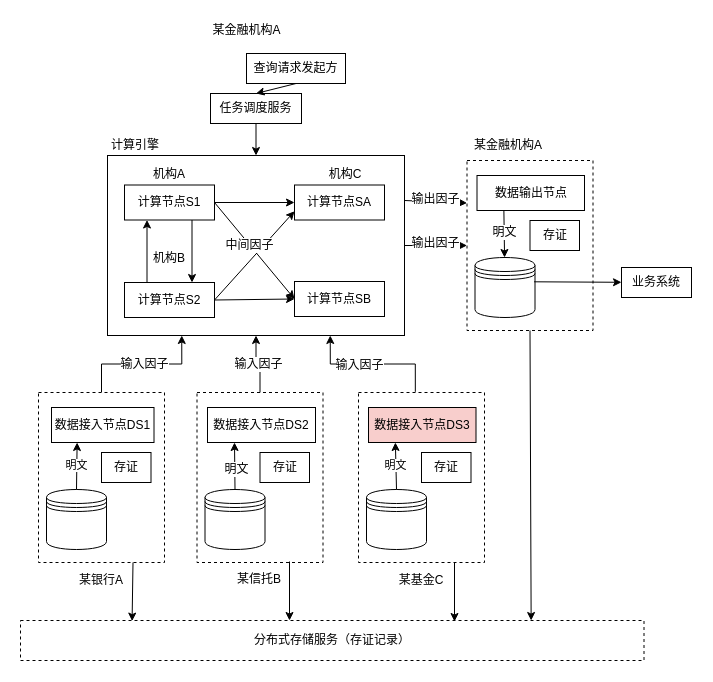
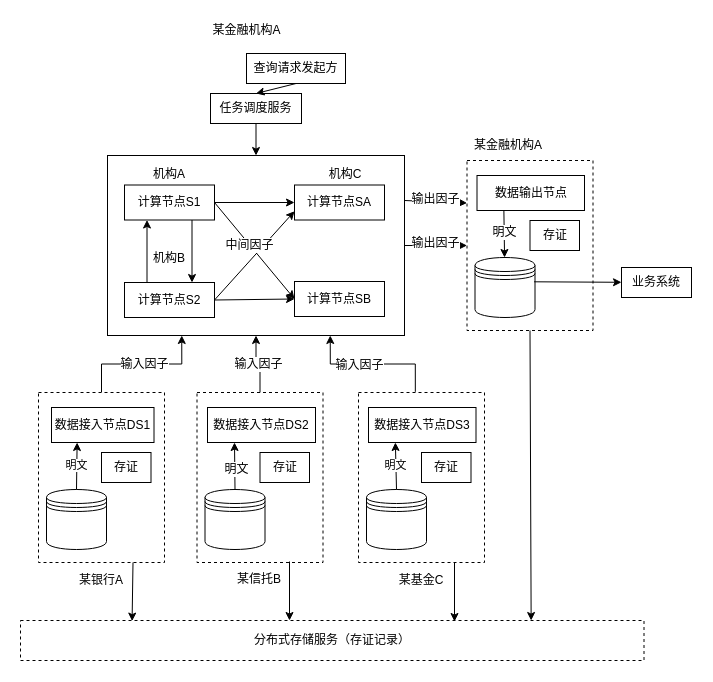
(136, 146) -> none
(422, 425) -> (422, 425)
